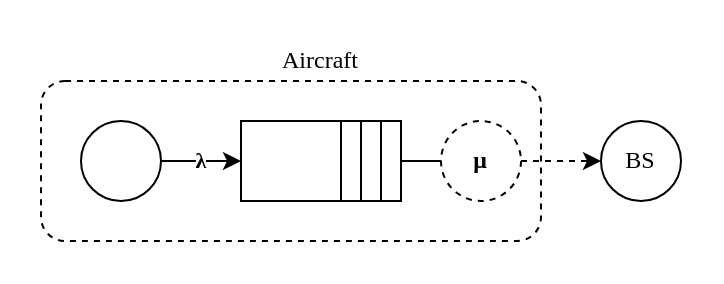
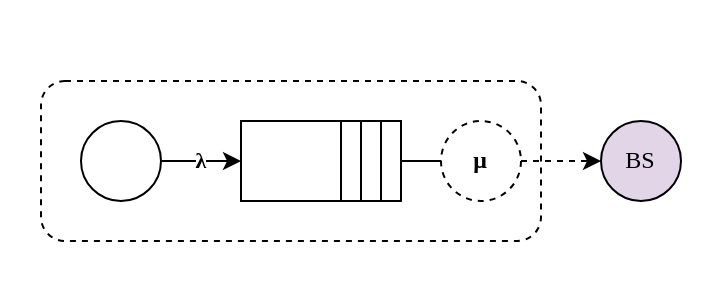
(321, 61) -> none
(641, 161) -> (641, 161)
